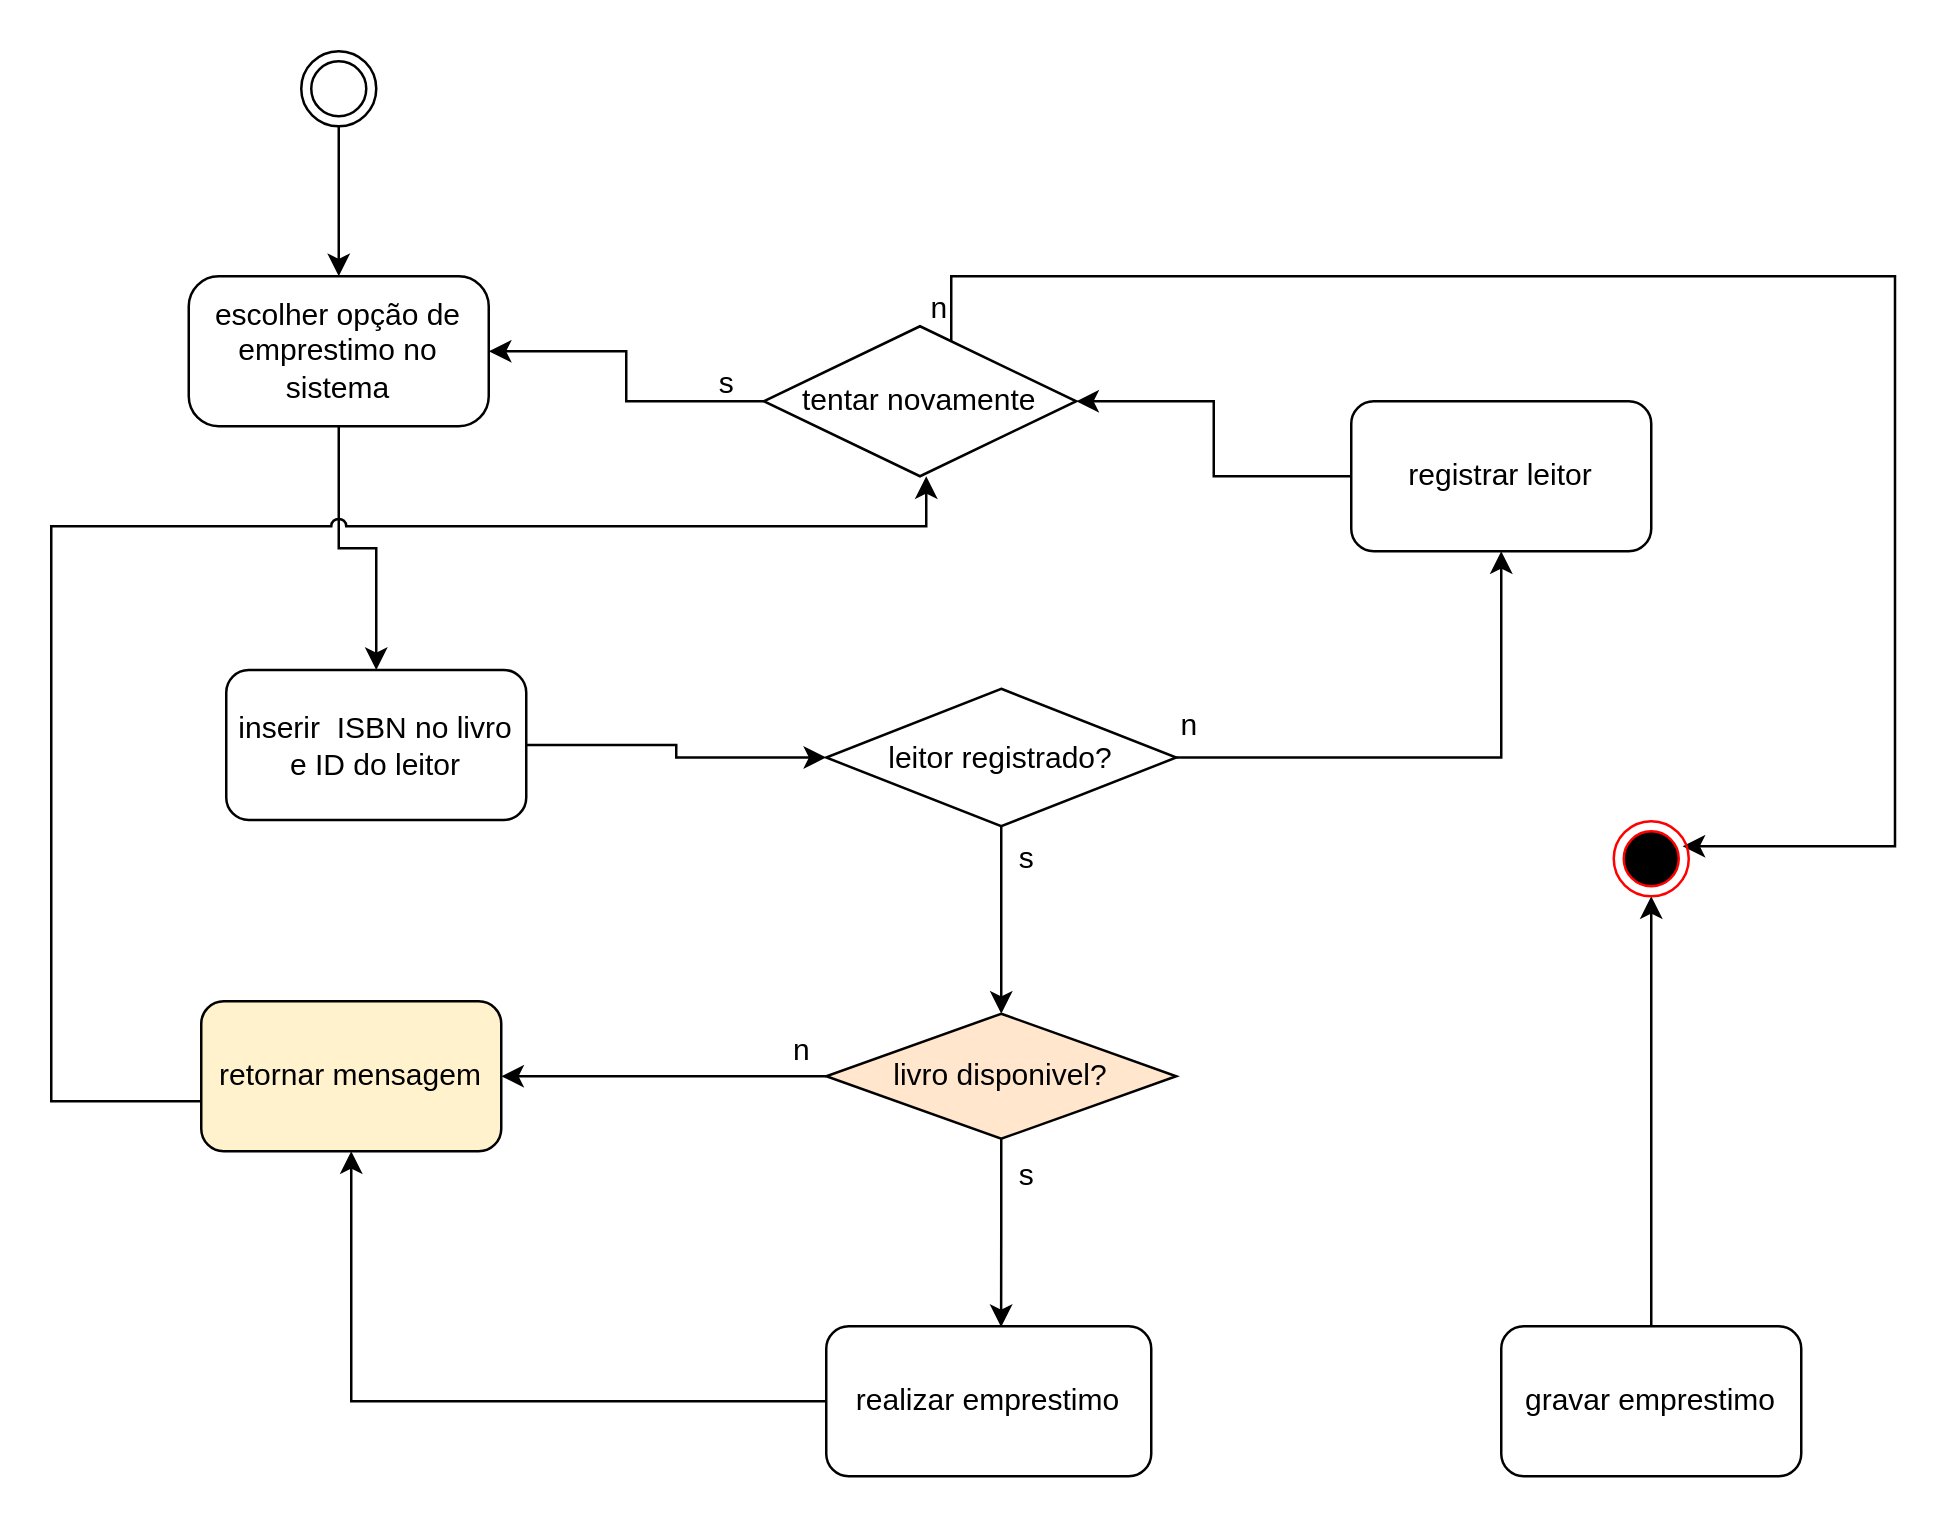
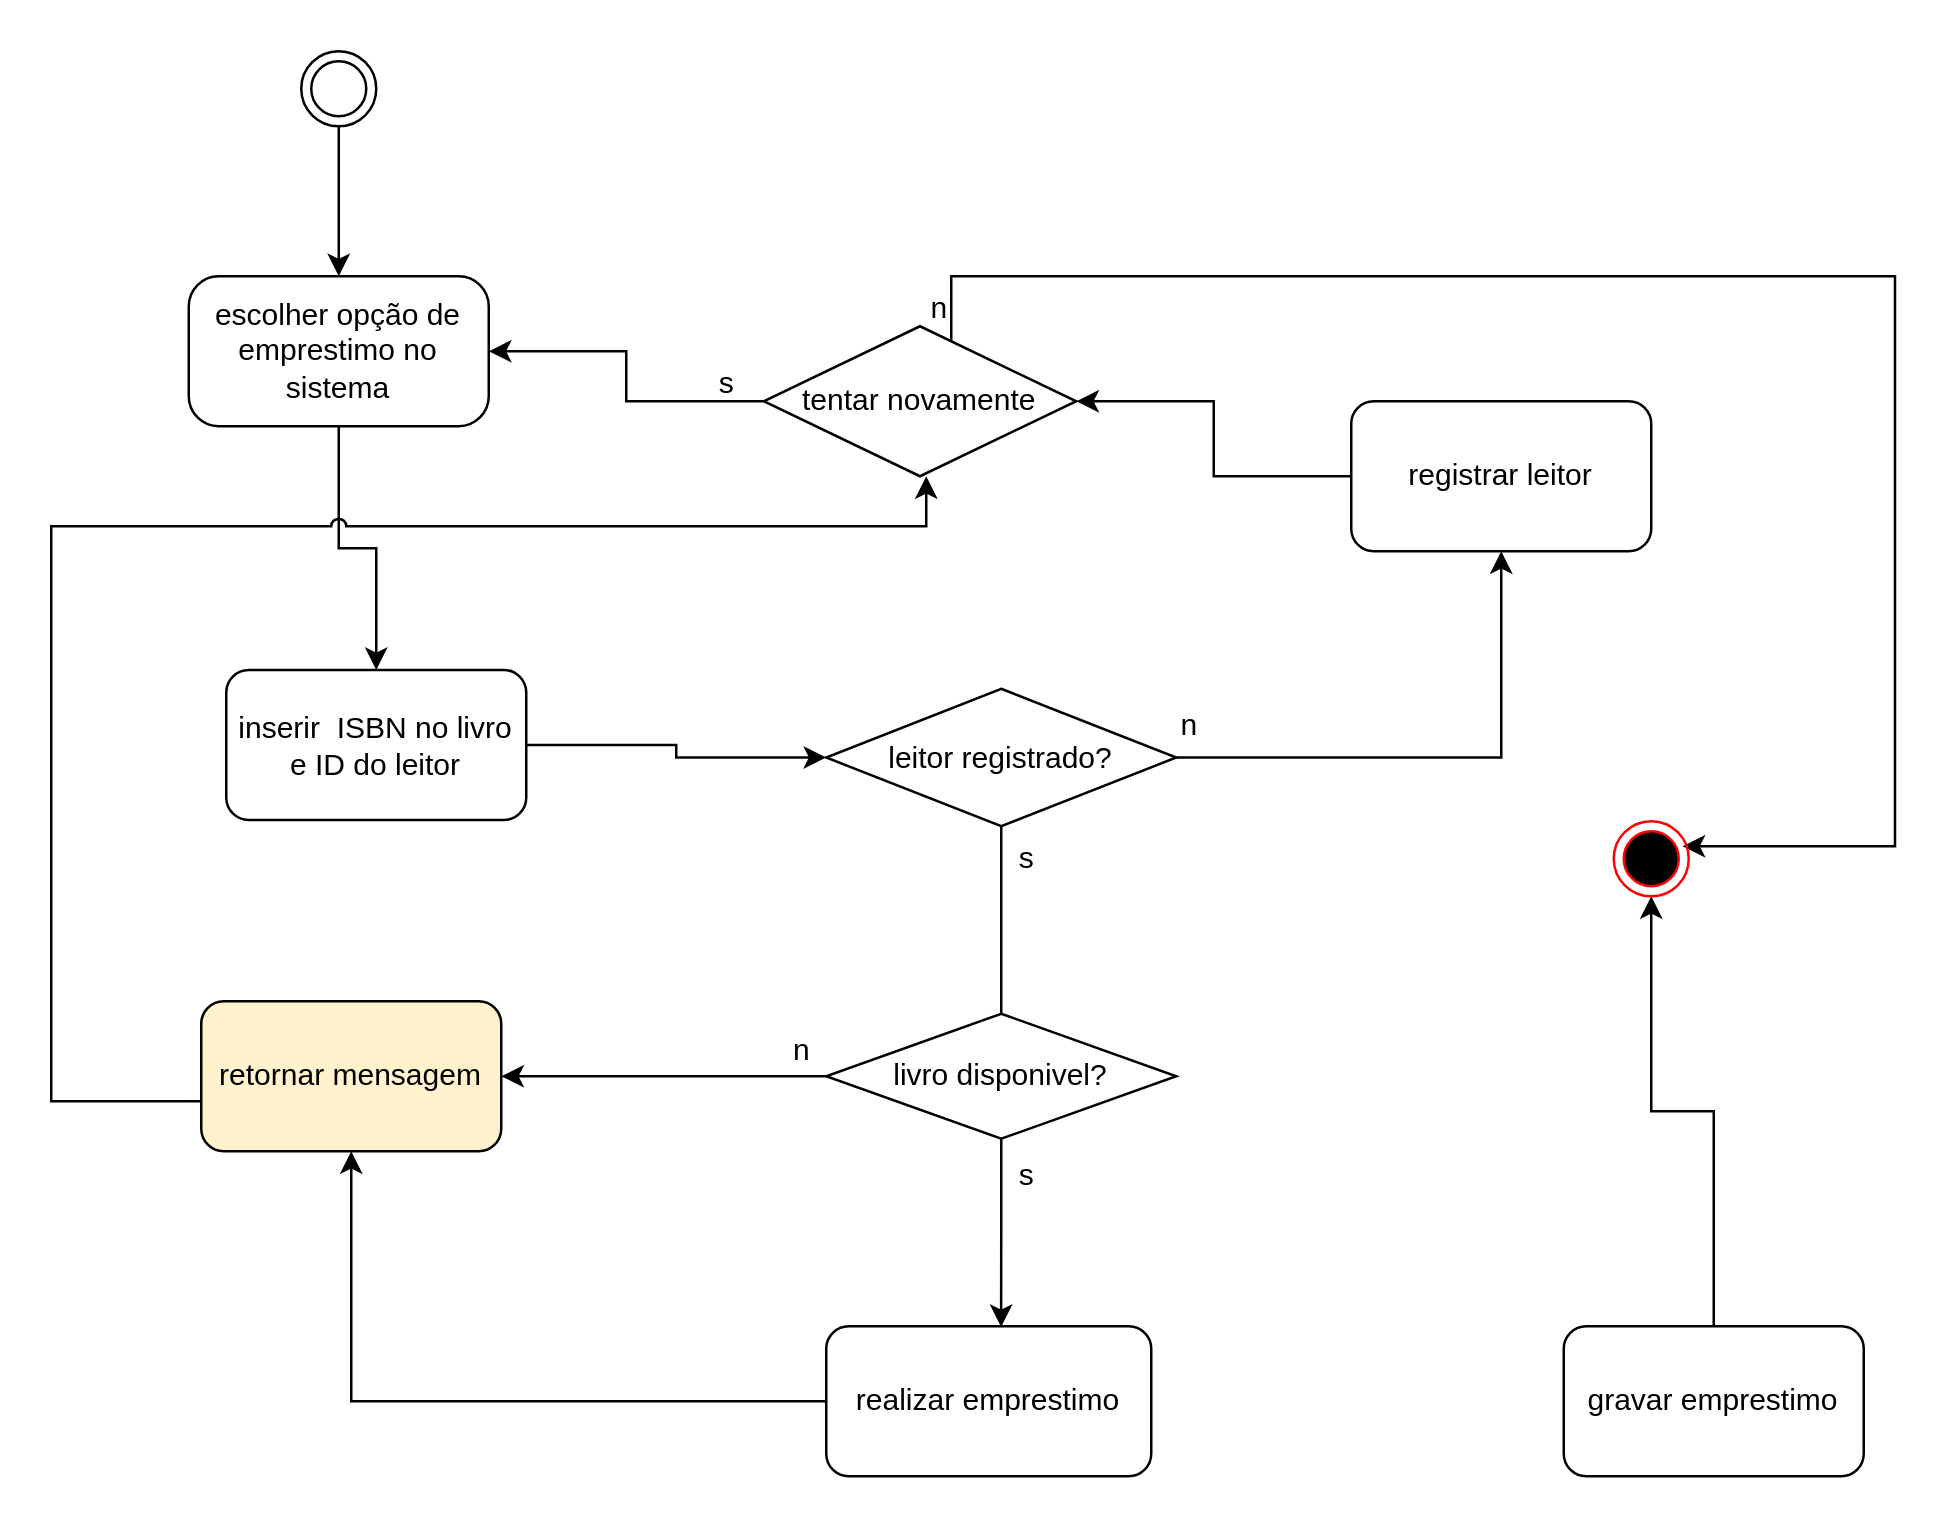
(1001, 995) -> (1001, 1002)
(1001, 1076) -> (1001, 1076)
(1651, 1401) -> (1714, 1401)
